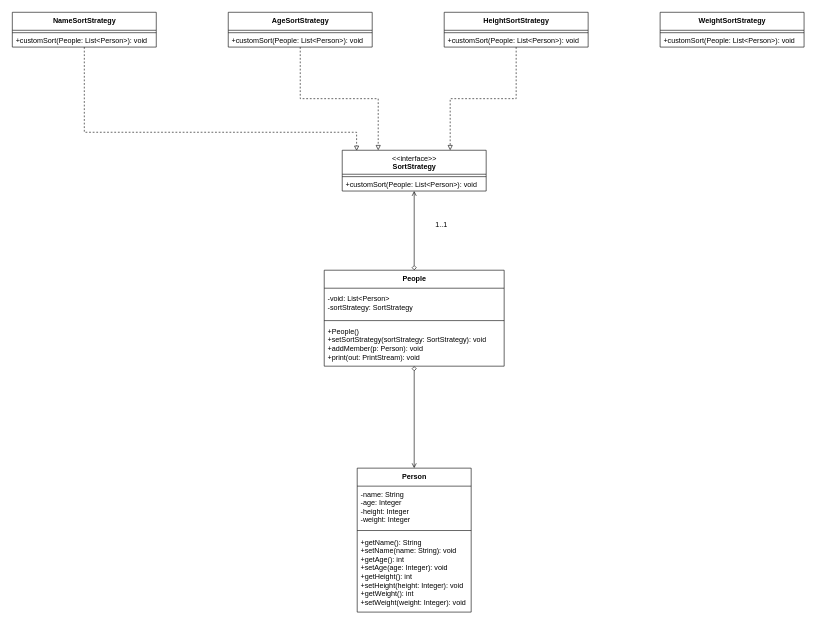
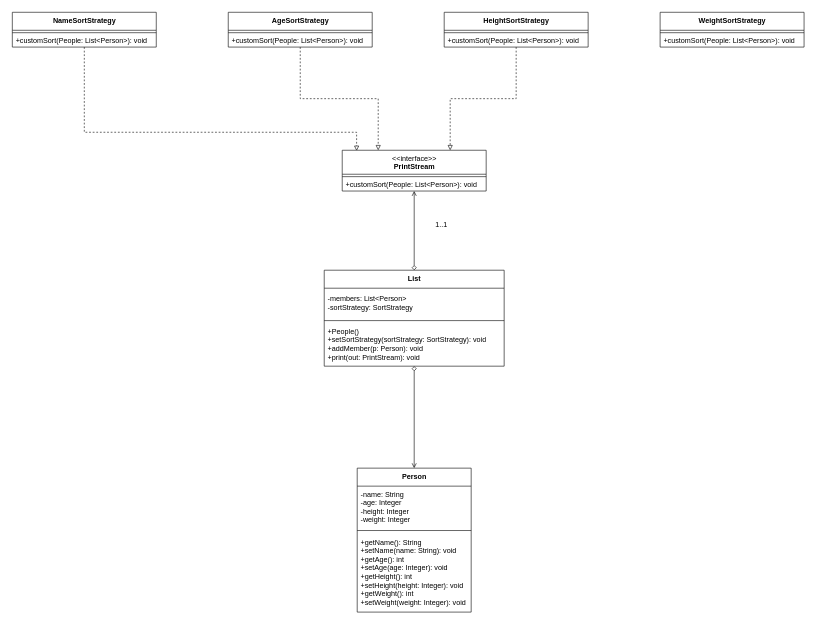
(415, 163) -> (415, 163)
(415, 279) -> (415, 279)
(380, 303) -> (380, 303)
